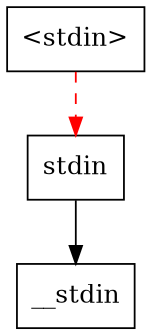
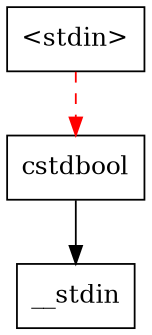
(76, 168) -> (76, 168)
